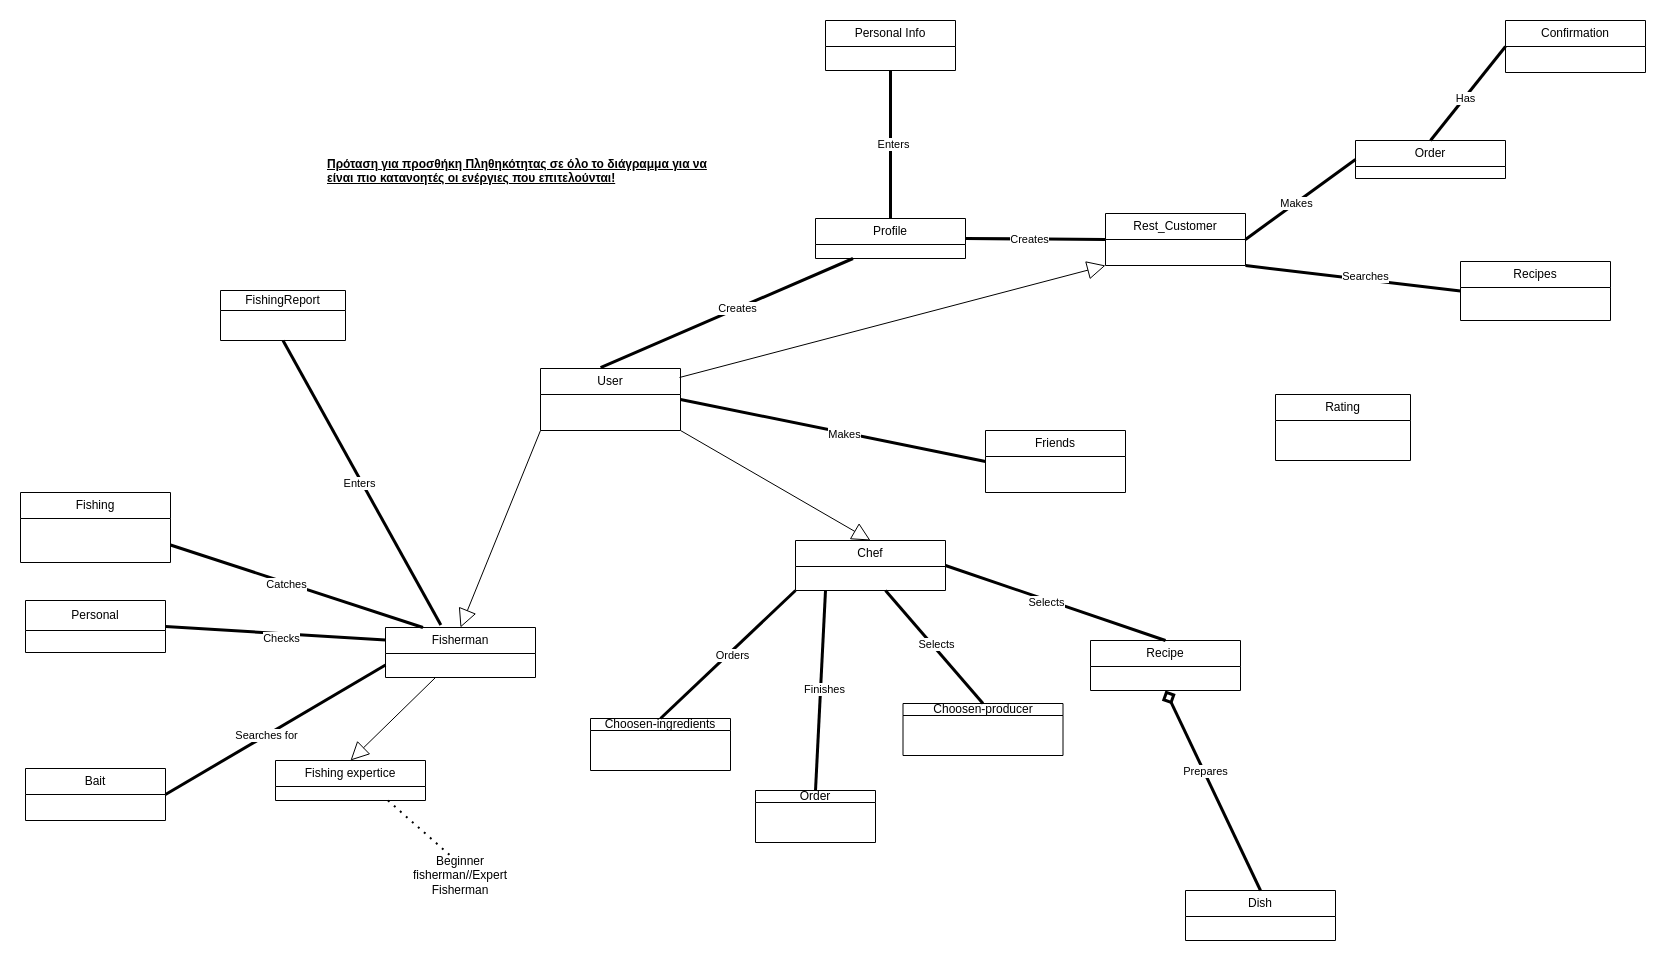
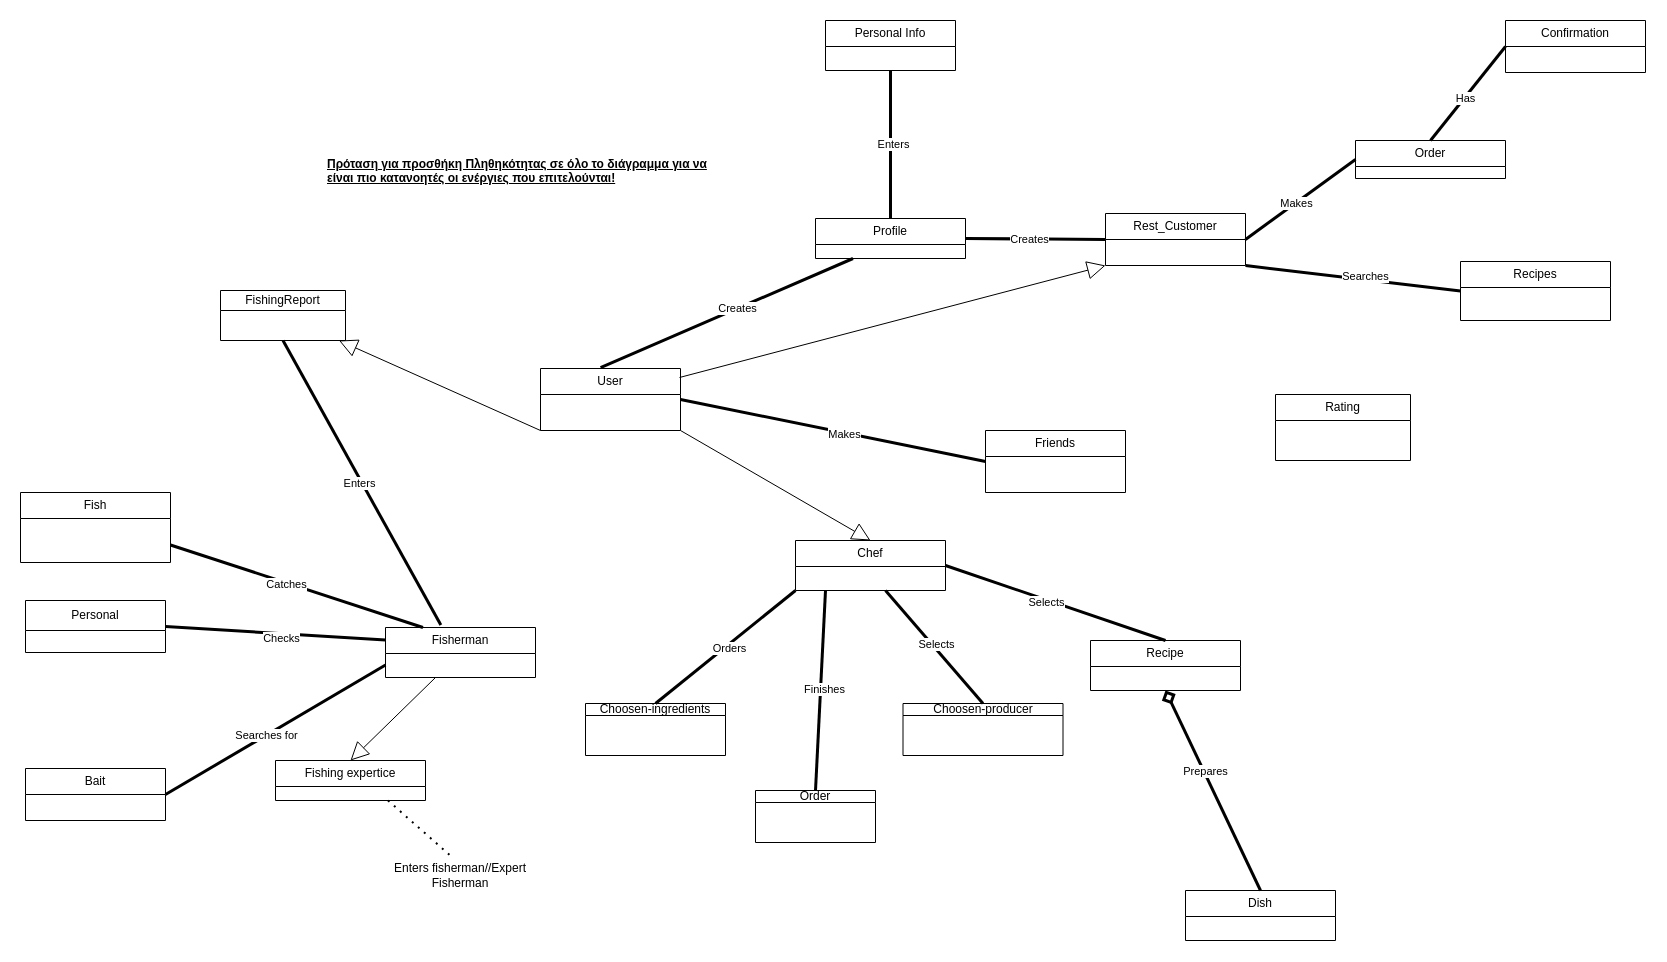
(96, 506) -> (96, 506)
(504, 521) -> (448, 389)
(661, 745) -> (656, 730)
(461, 876) -> (461, 876)
